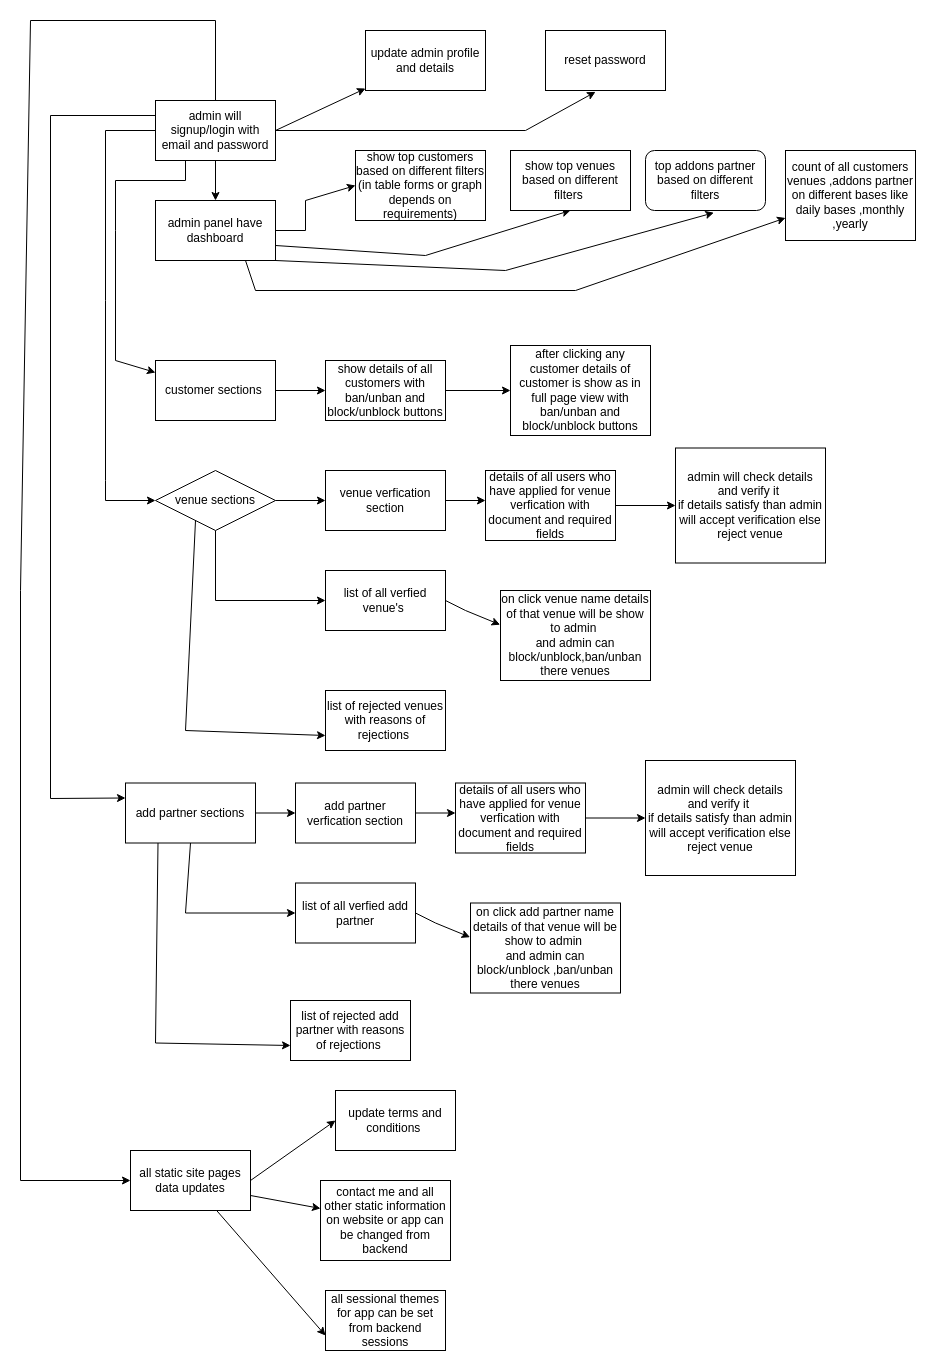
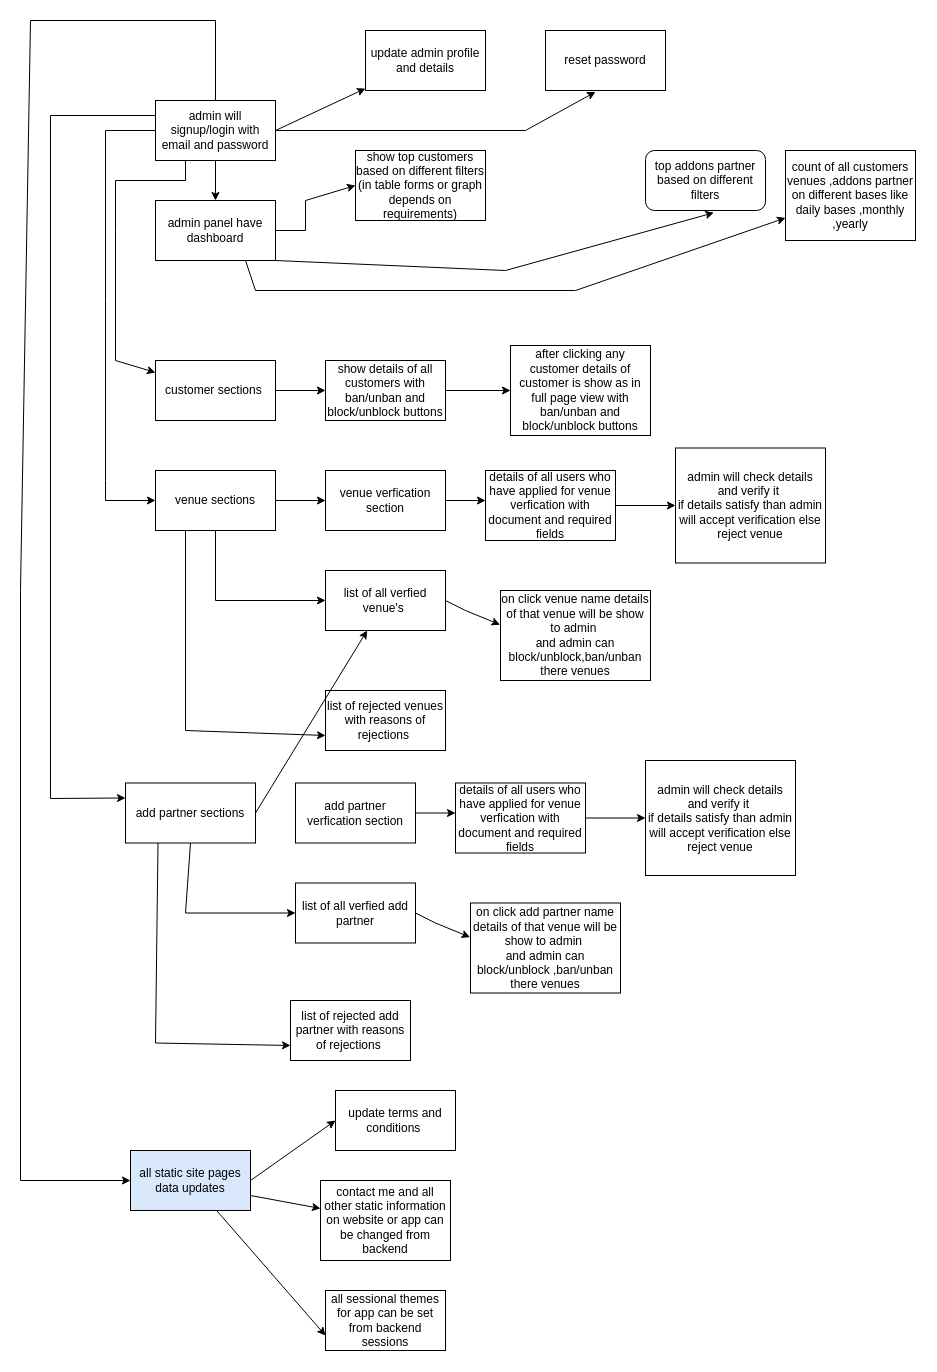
(571, 181) -> none
(423, 255) -> none
(216, 501) -> (216, 501)
(272, 813) -> (309, 725)
(191, 1181) -> (191, 1181)
